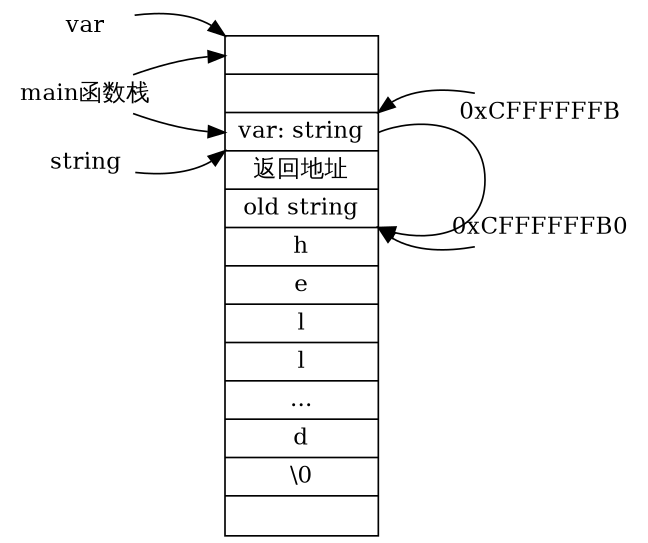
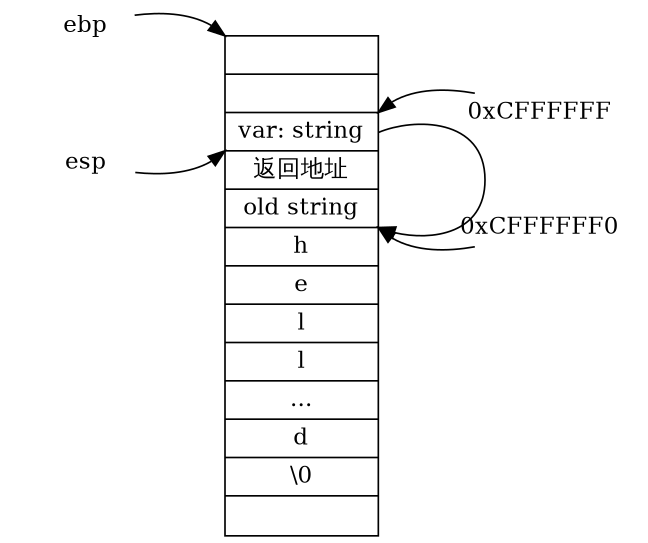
(86, 26) -> (86, 26)
(86, 94) -> none
(540, 112) -> (540, 112)
(86, 162) -> (86, 162)
(540, 228) -> (540, 228)
